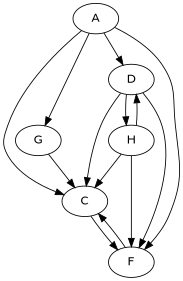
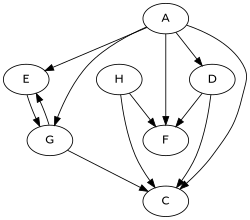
none -> (26, 80)
(126, 106) -> none
(137, 114) -> none
(101, 230) -> none
(115, 233) -> none
